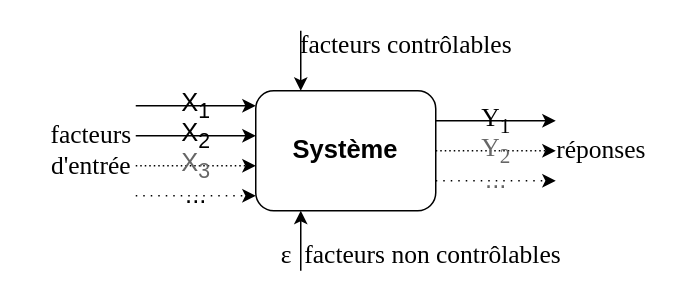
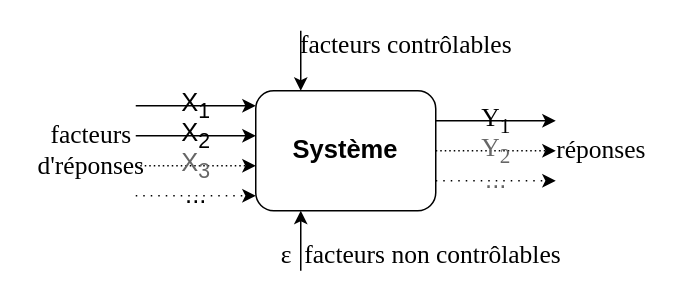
(92, 151) -> (92, 151)
